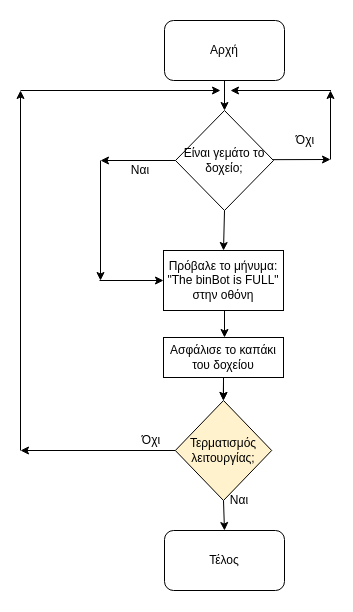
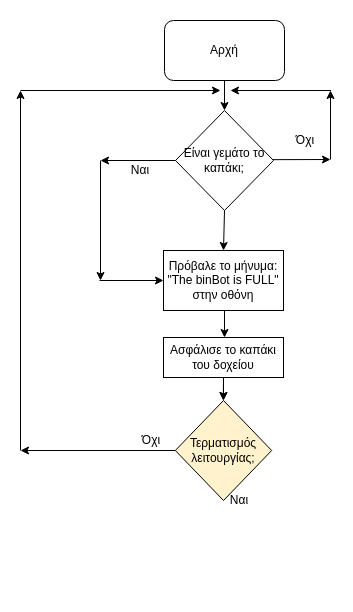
(225, 161) -> (225, 161)
(224, 512) -> none
(225, 561) -> none
